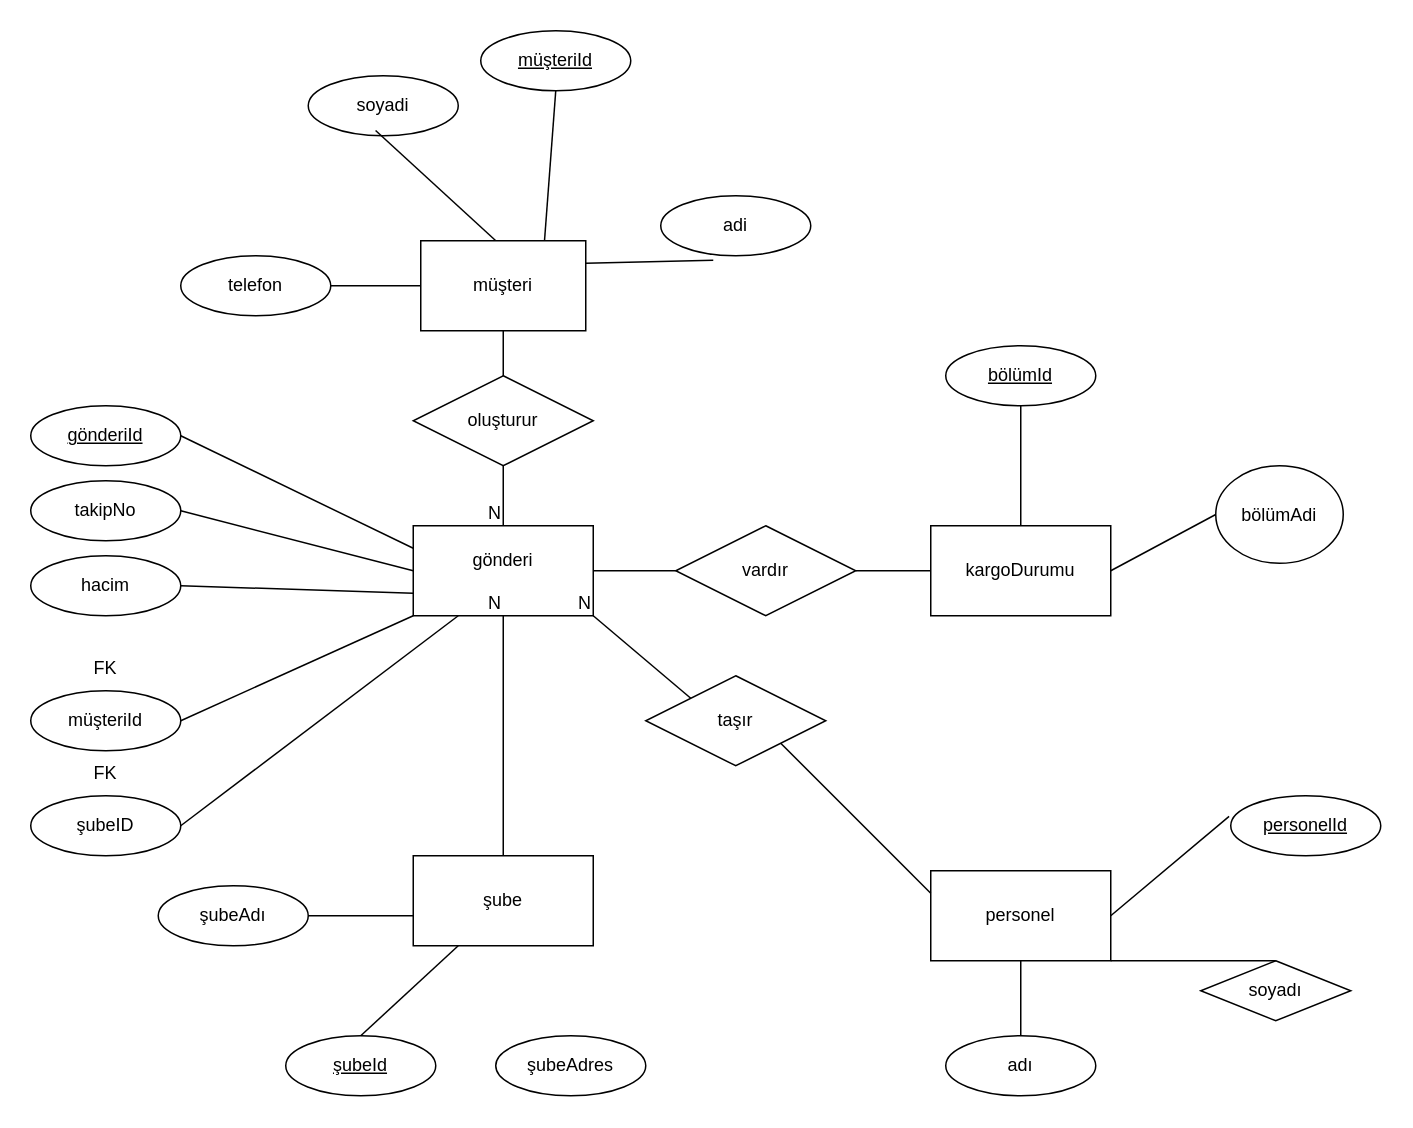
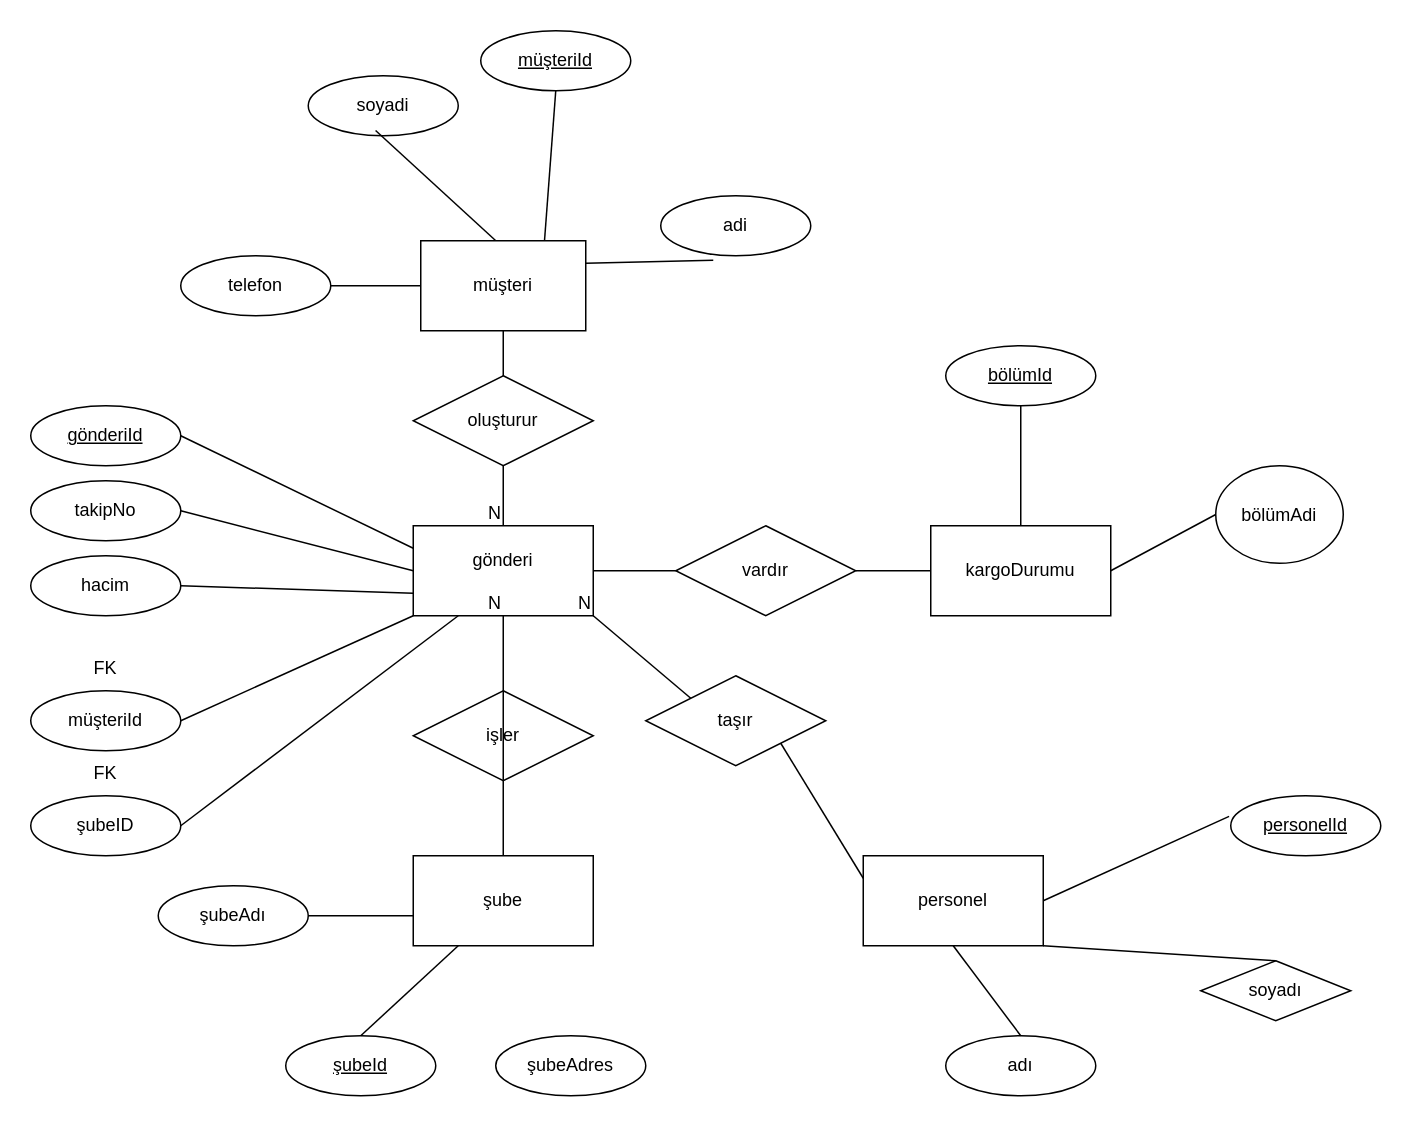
none -> (503, 736)
(1021, 916) -> (953, 901)
